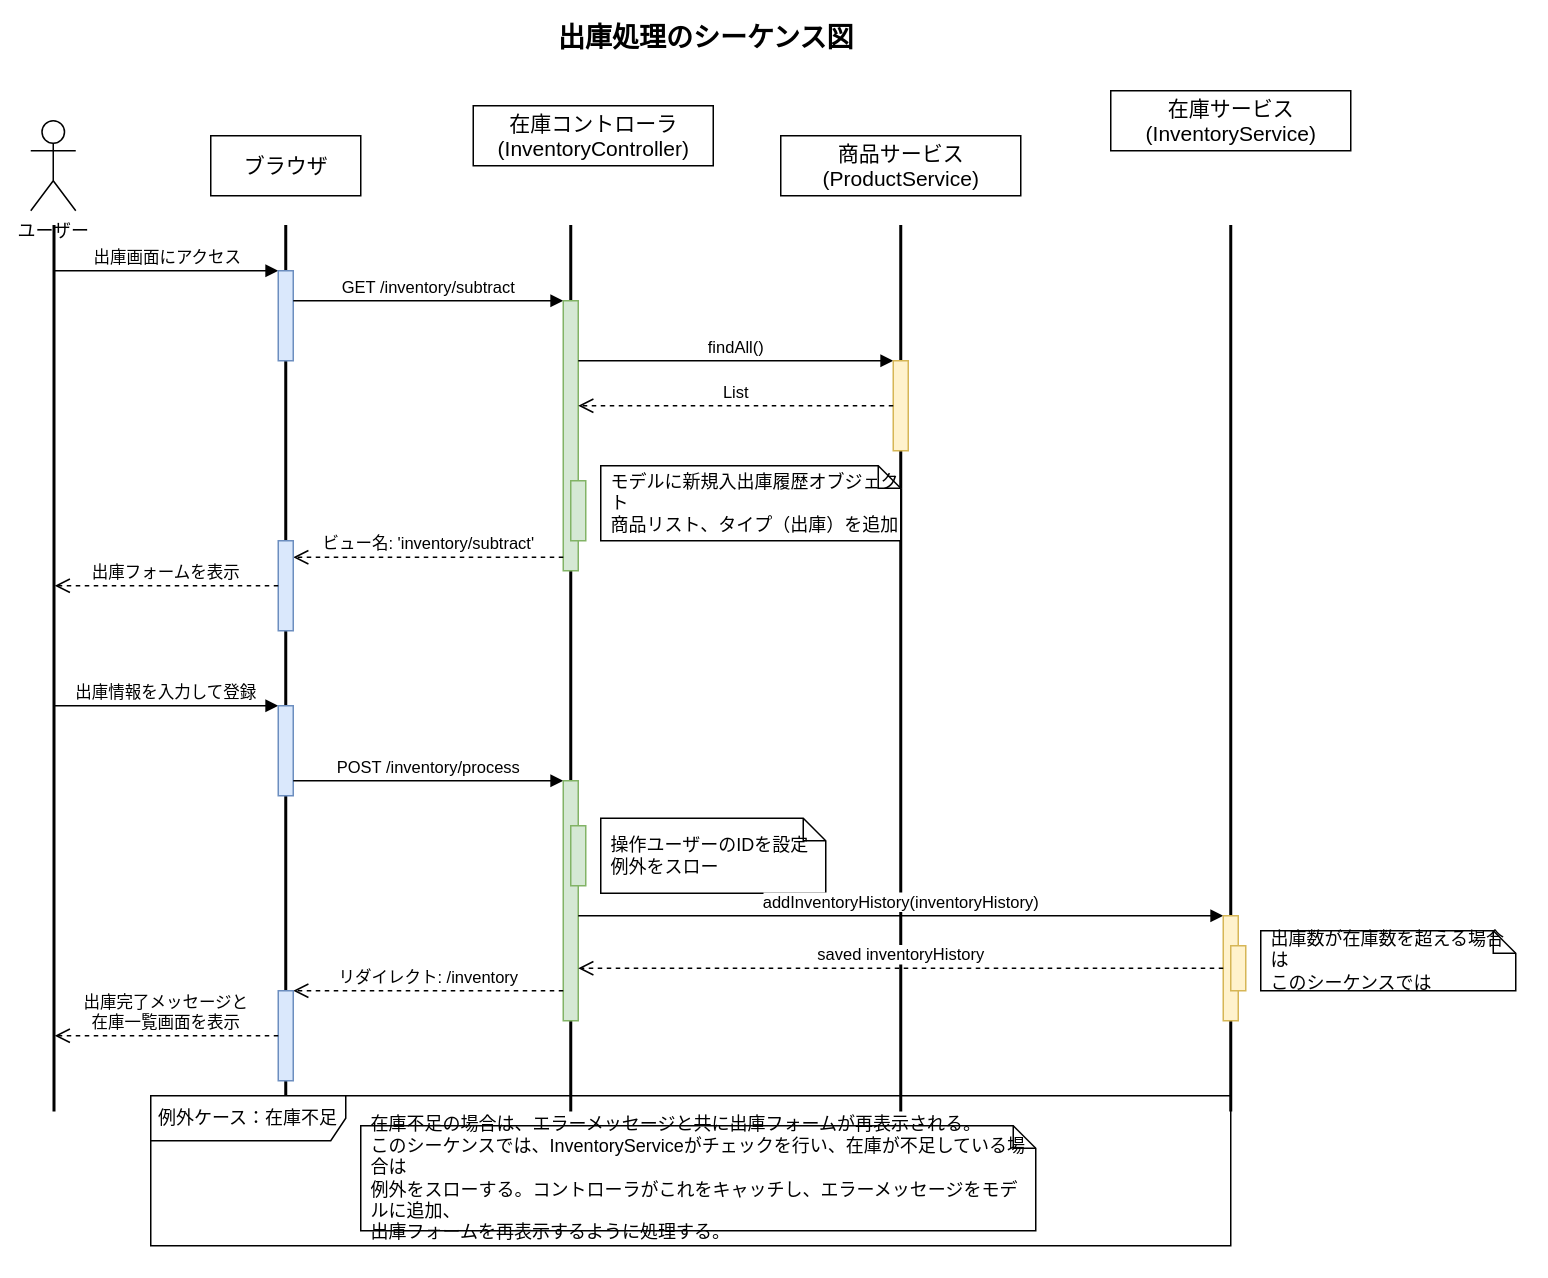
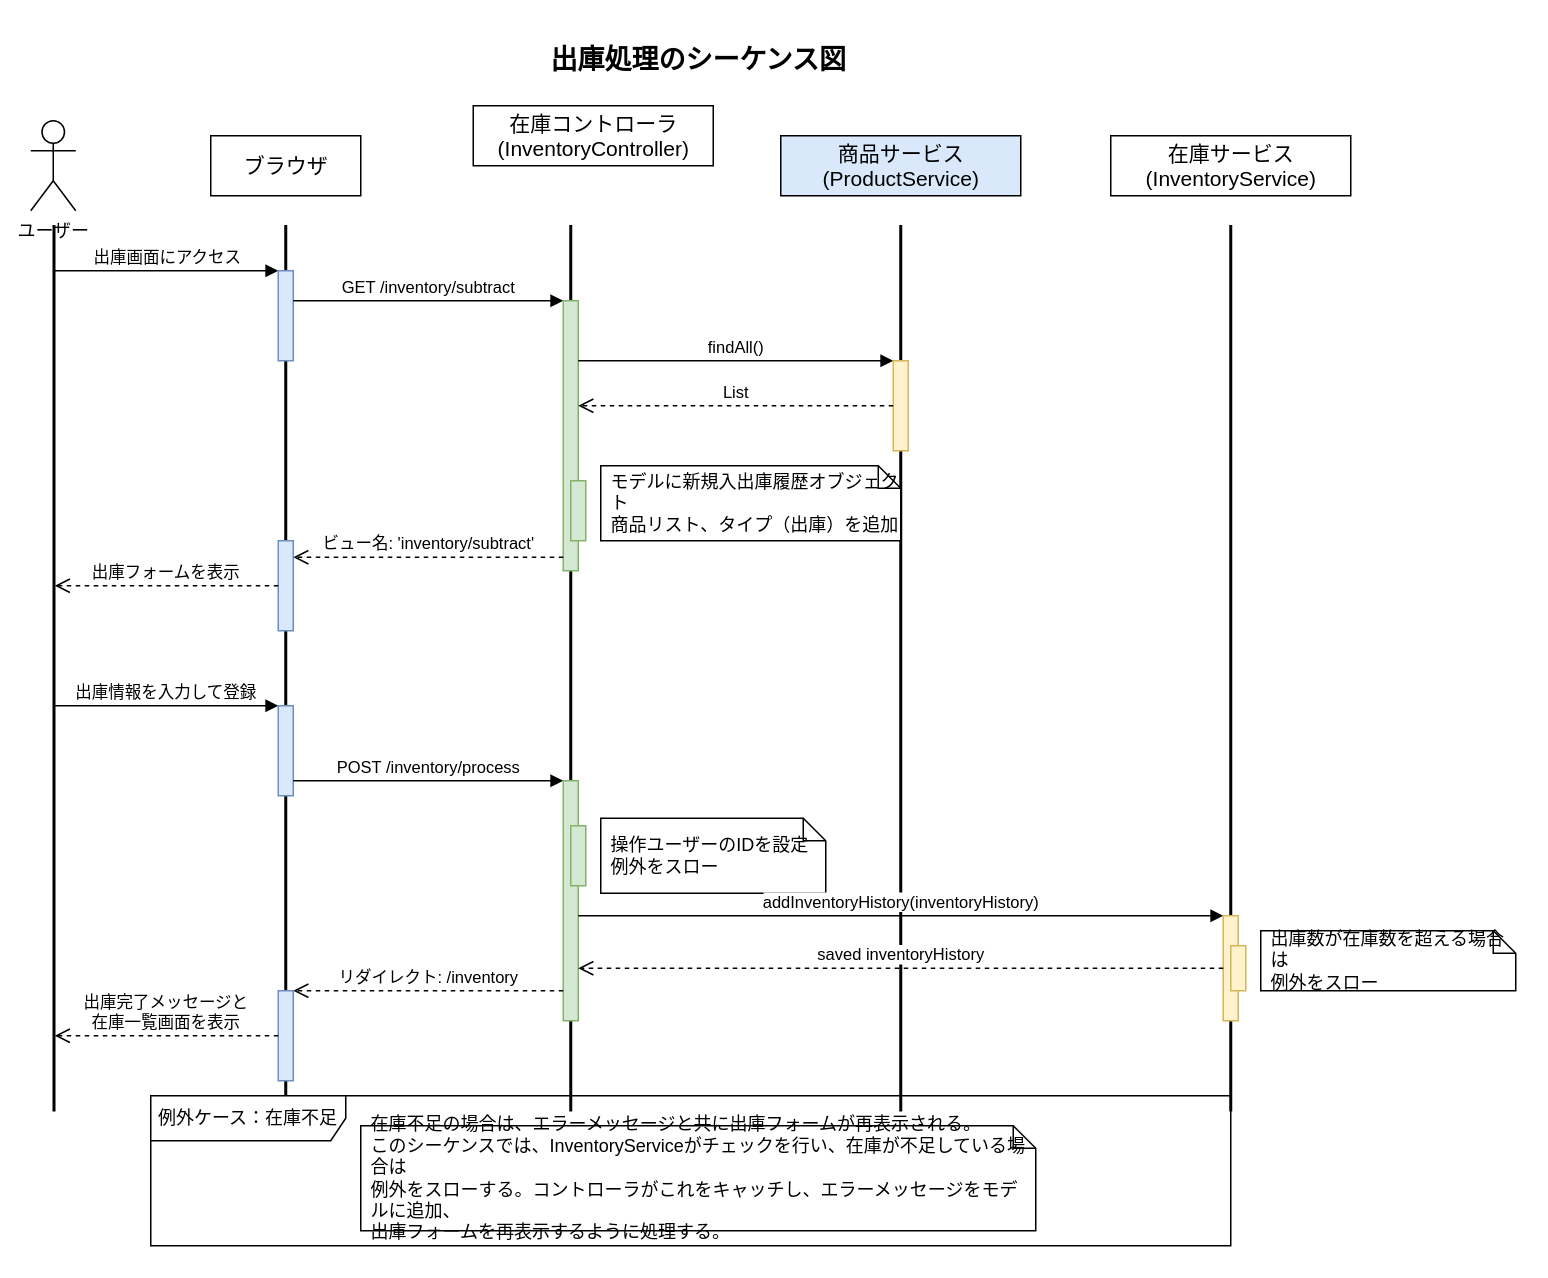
(706, 38) -> (698, 61)
(1231, 121) -> (1231, 166)
(901, 166) -> (901, 166)
(1394, 961) -> (1394, 961)
